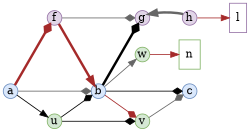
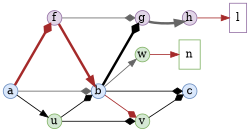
(170, 13) -> (162, 23)
(162, 109) -> (162, 109)
